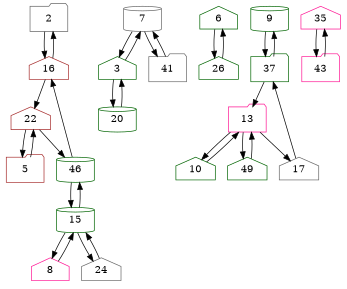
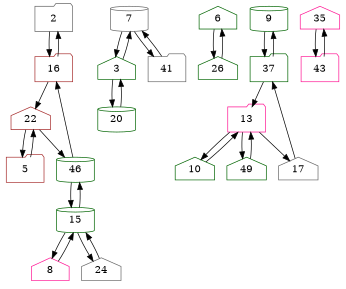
(49, 69) -> (54, 69)
